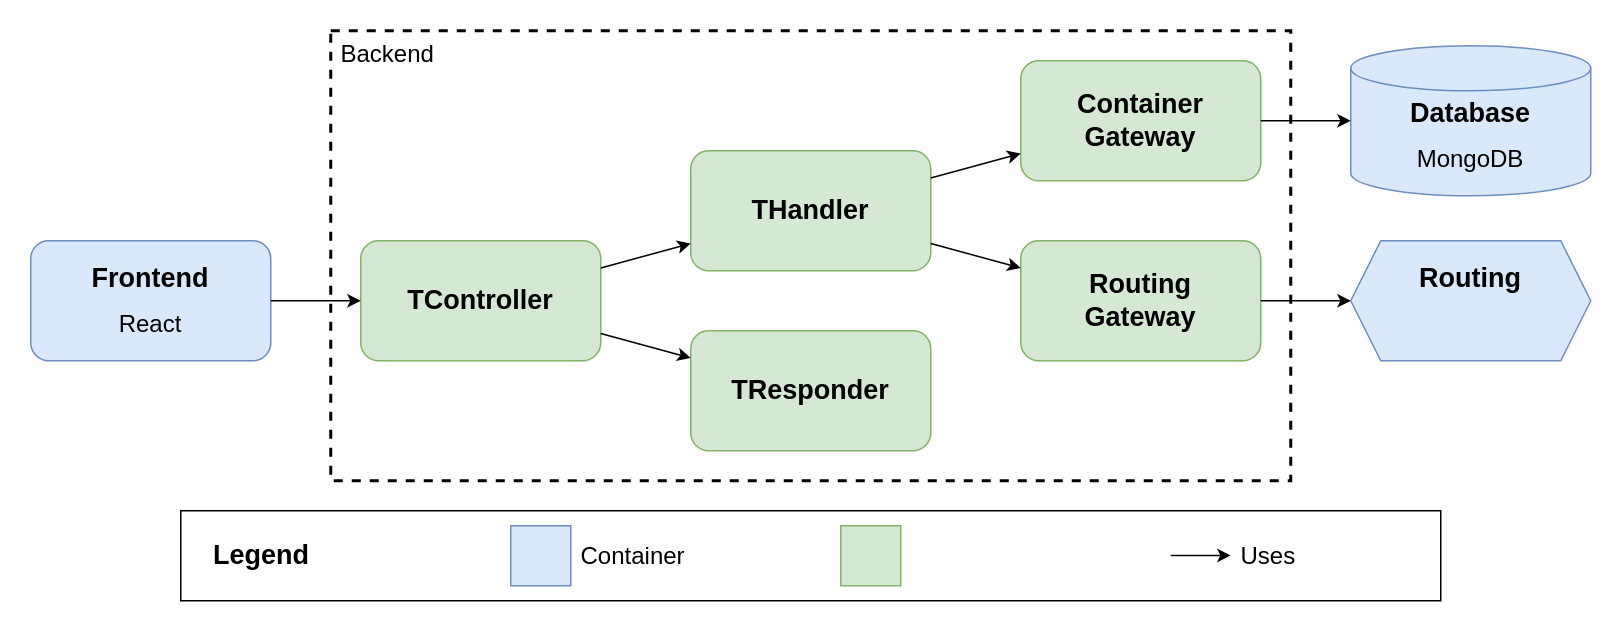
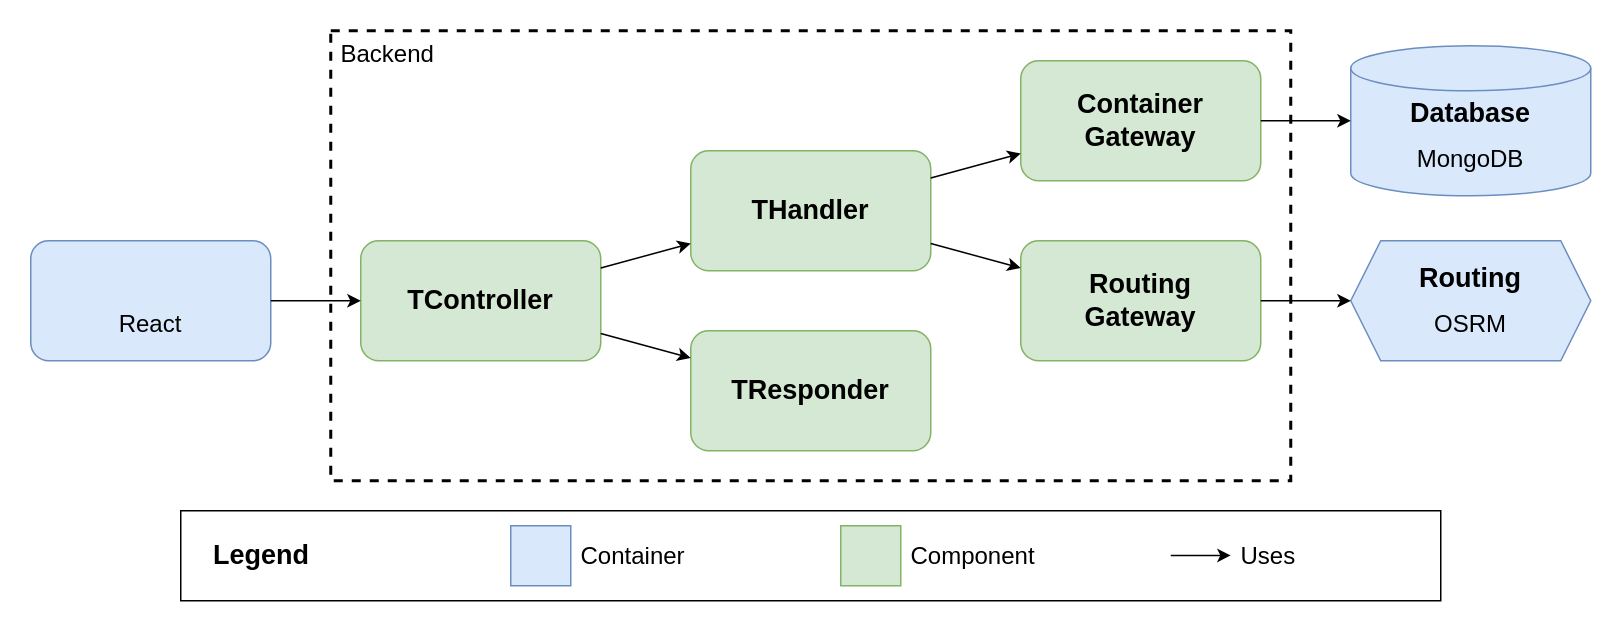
(151, 278) -> none
none -> (1471, 323)
none -> (991, 556)
